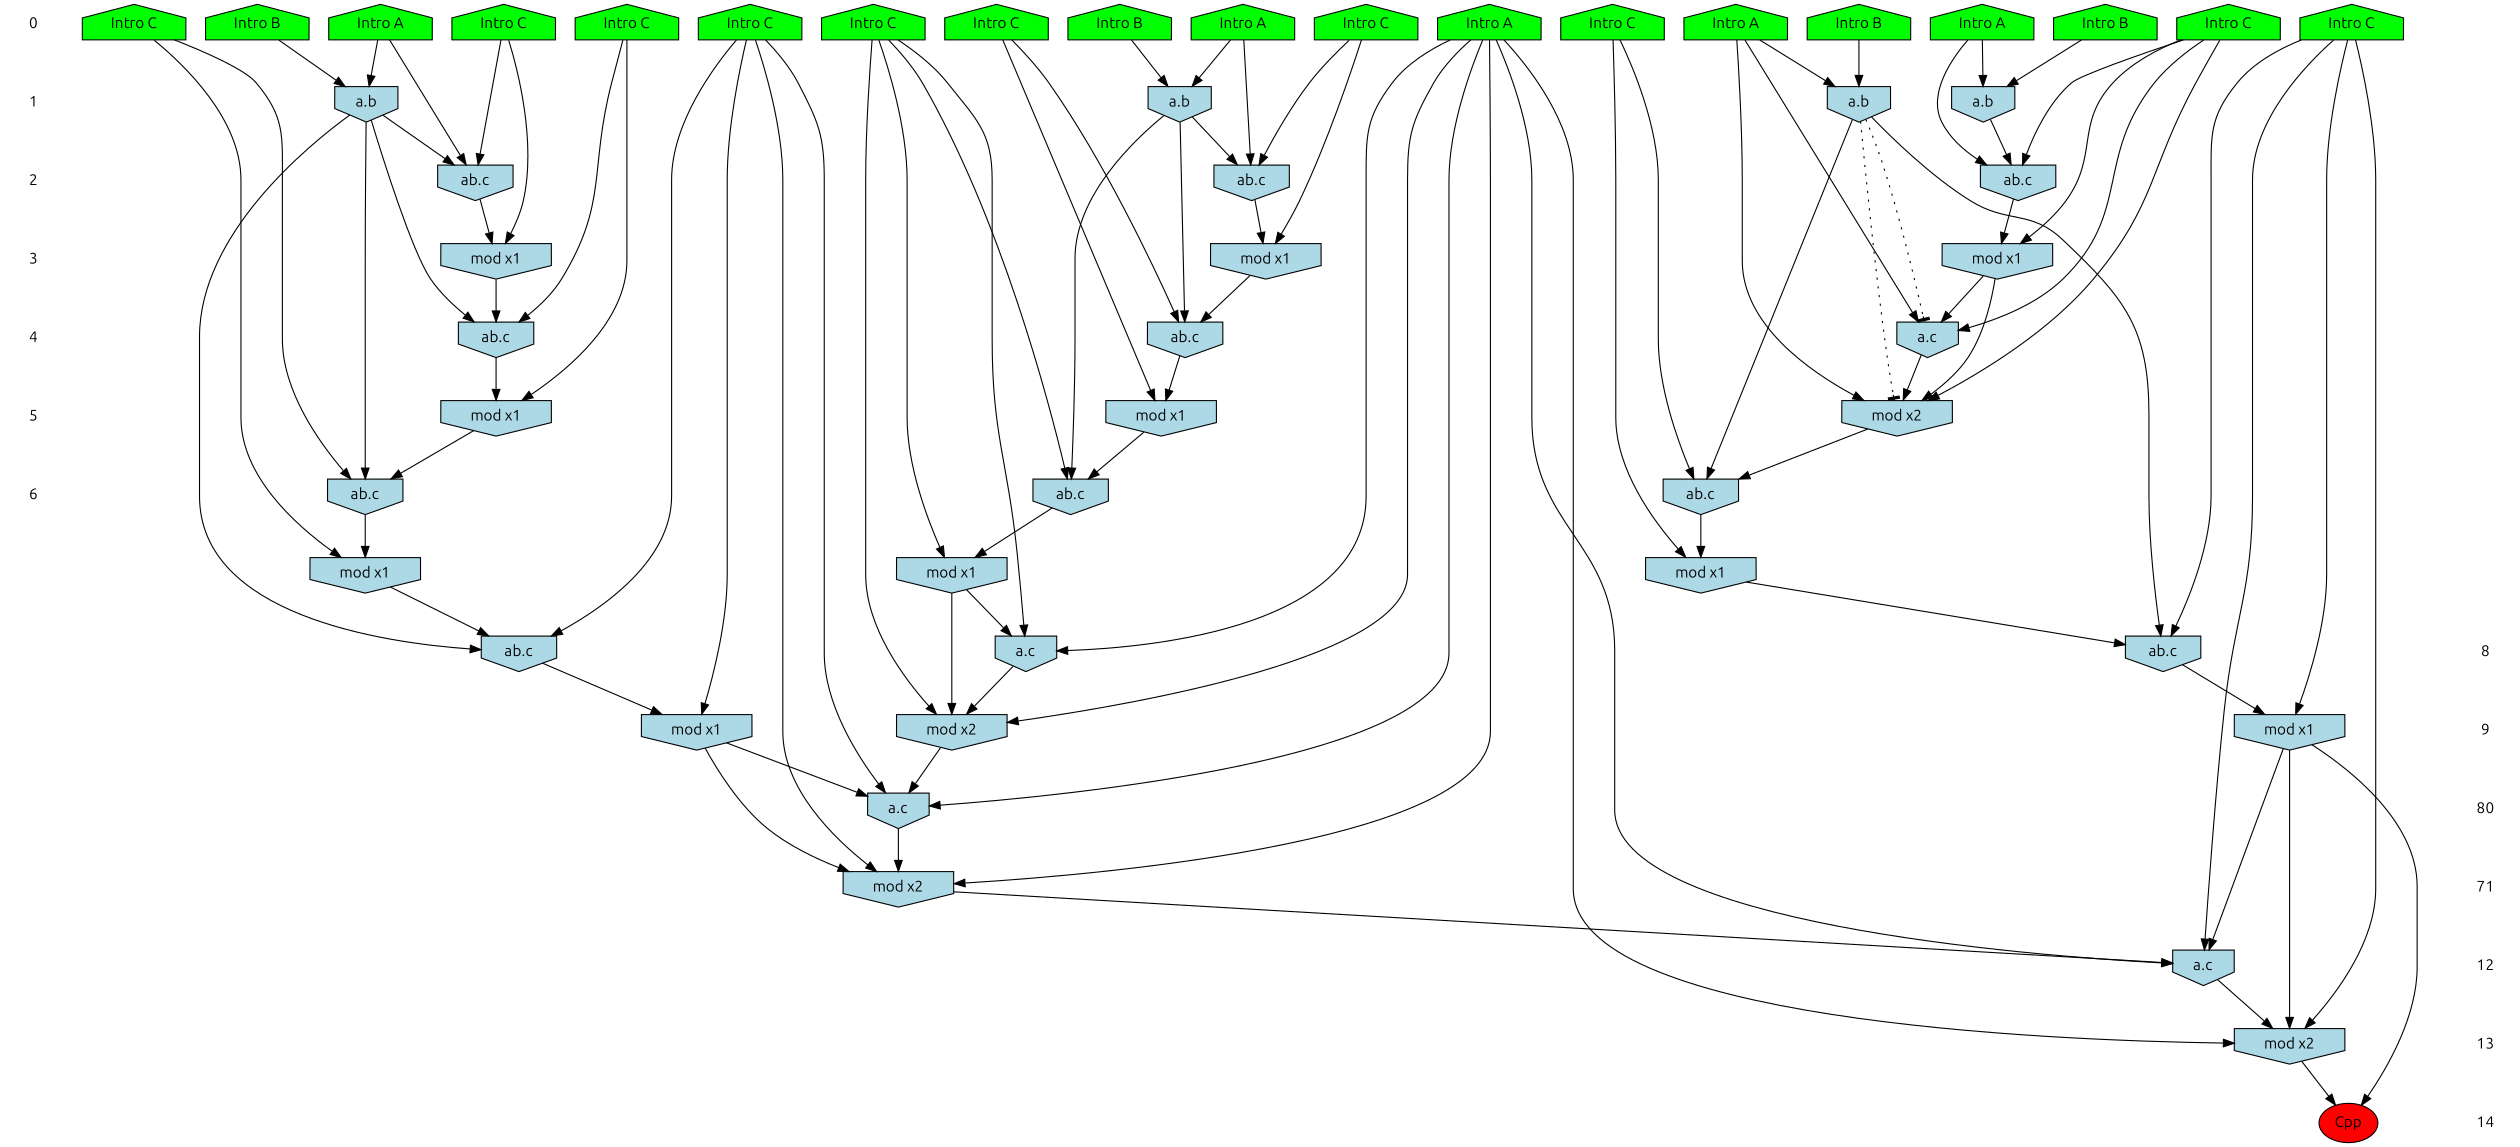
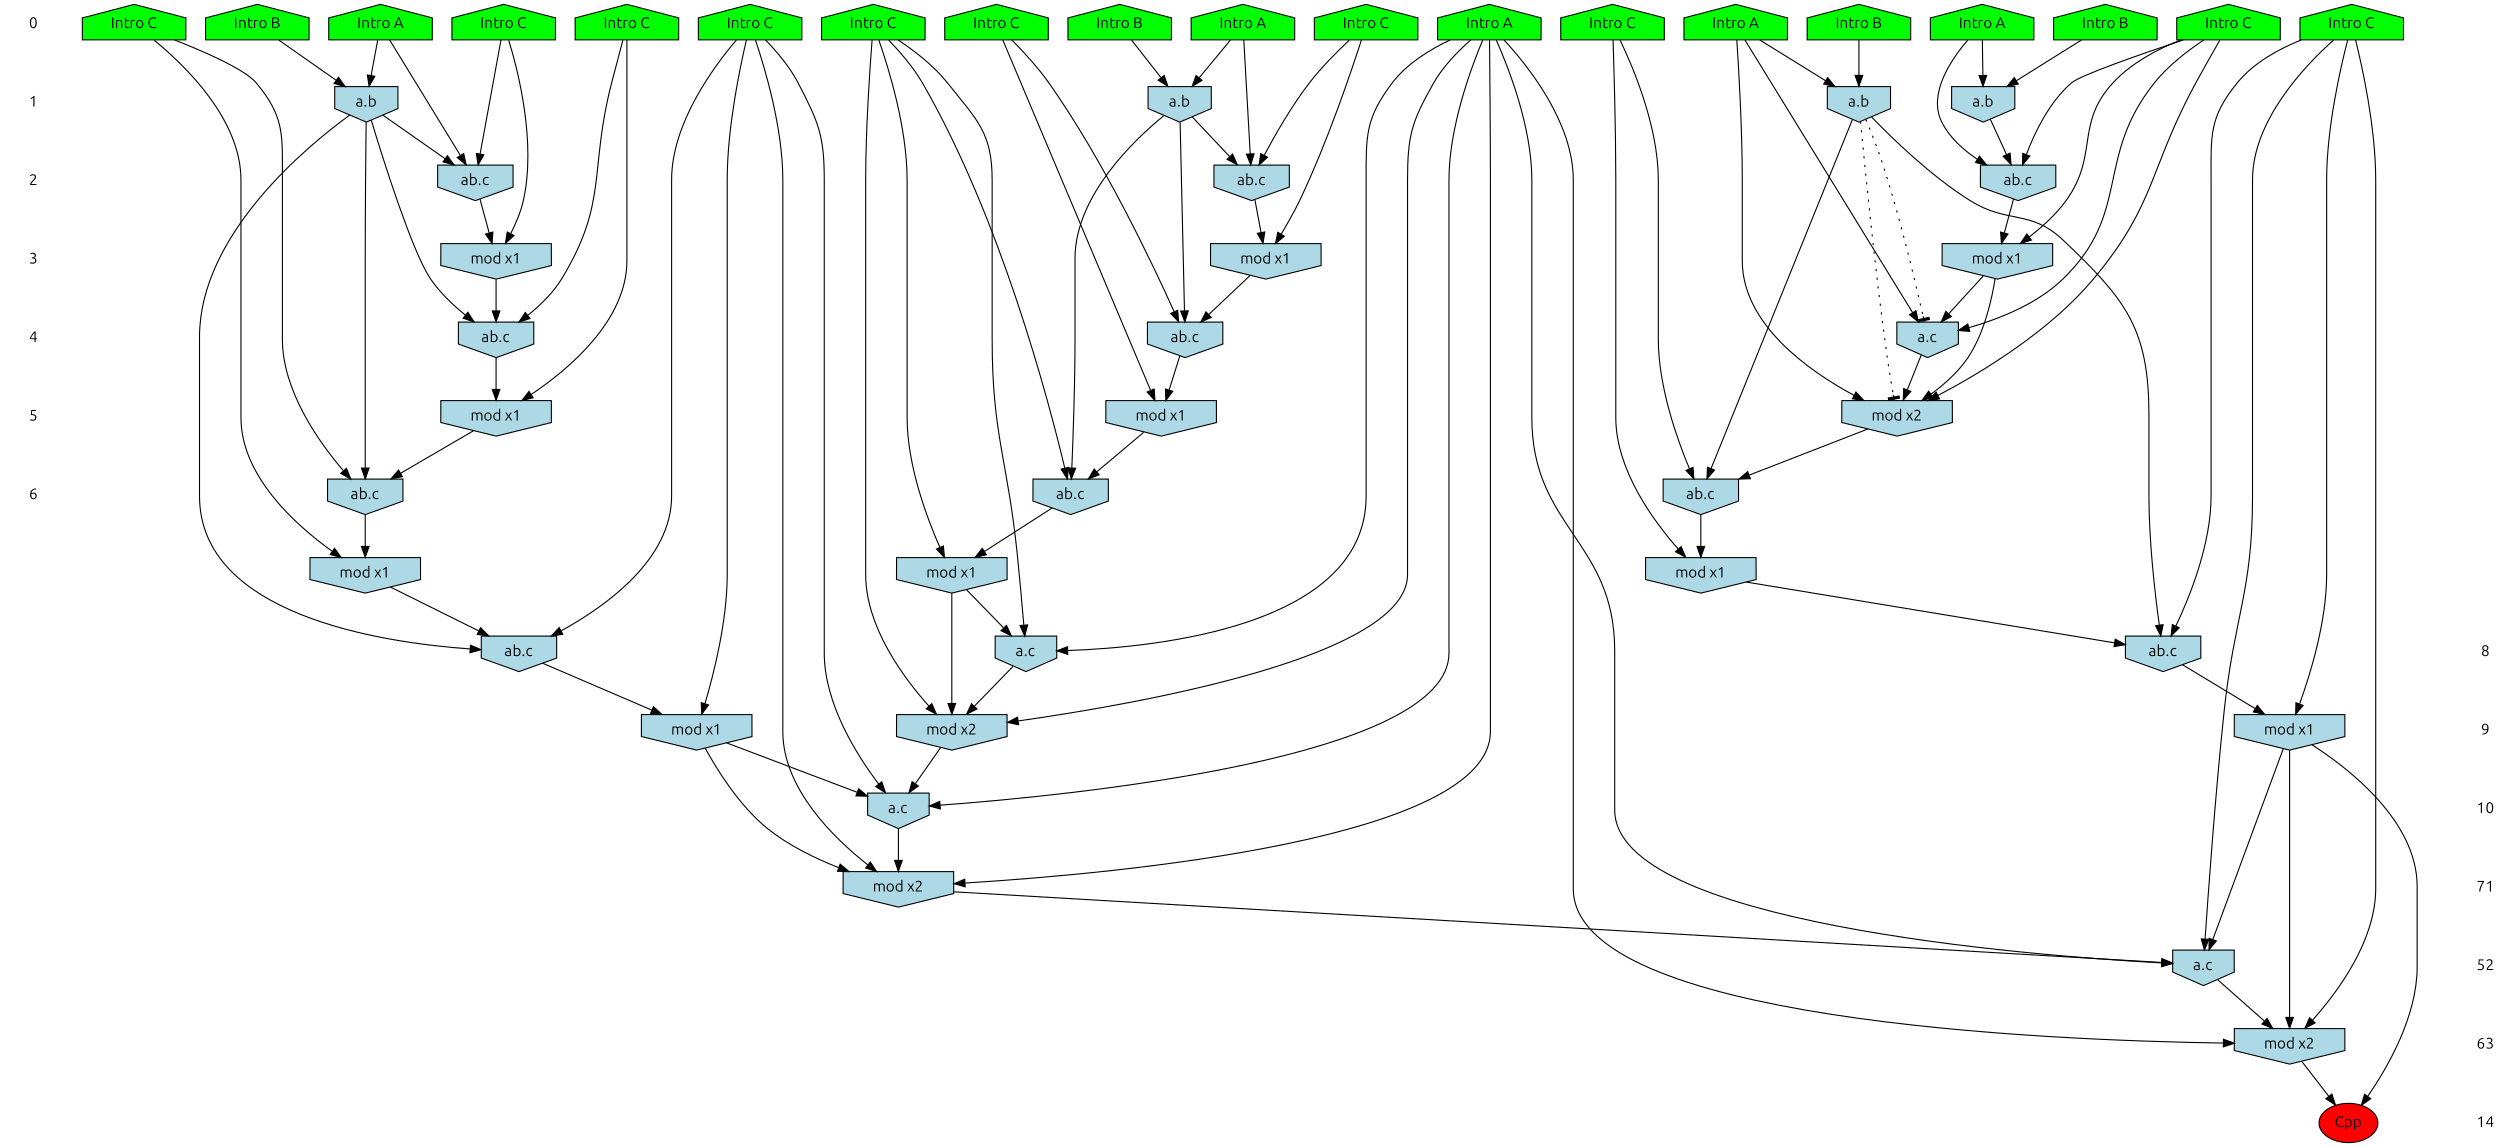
(2486, 809) -> (2486, 809)
(2486, 966) -> (2486, 966)
(2486, 1044) -> (2486, 1044)
